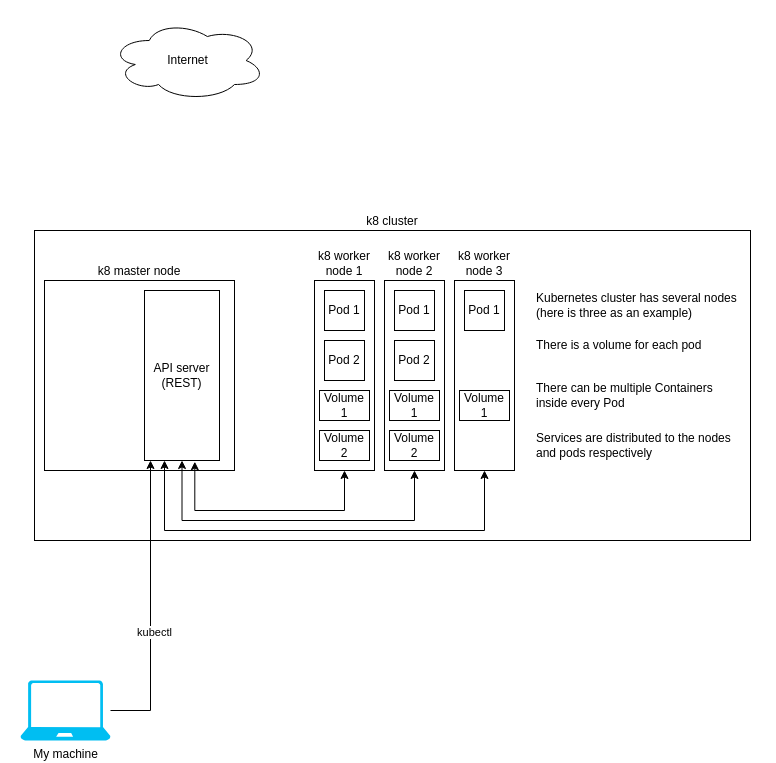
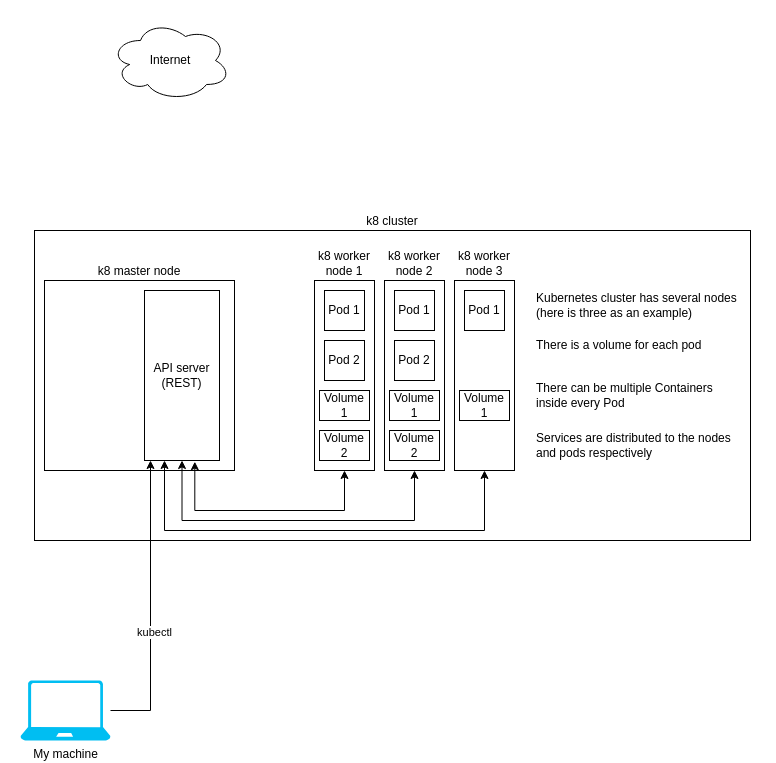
(188, 61) -> (171, 61)
